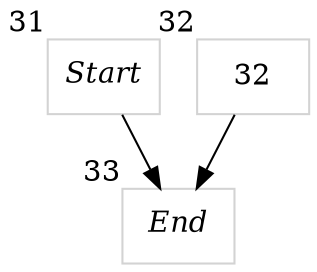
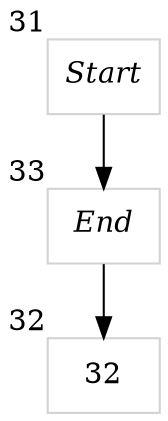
(221, 142) -> (104, 291)
